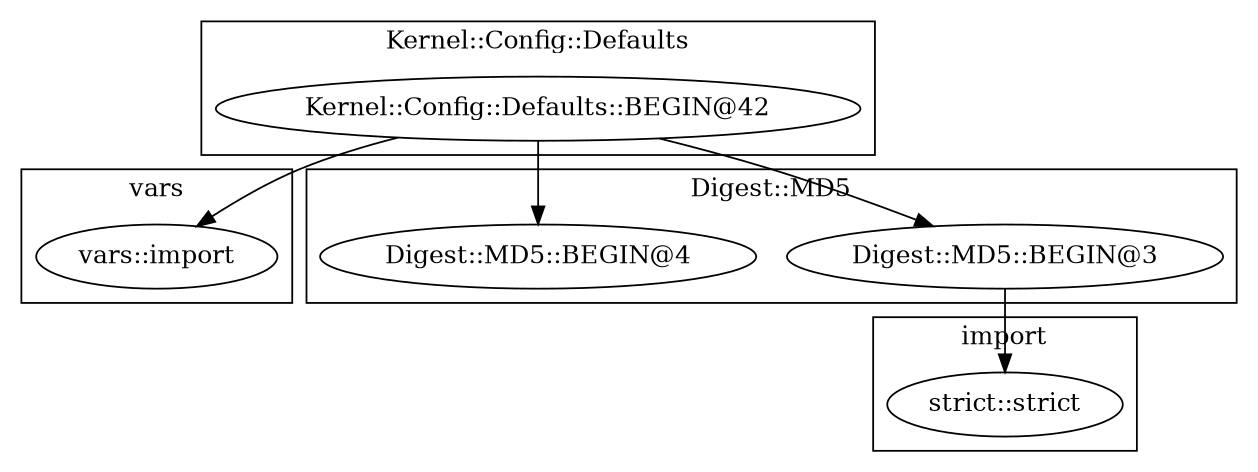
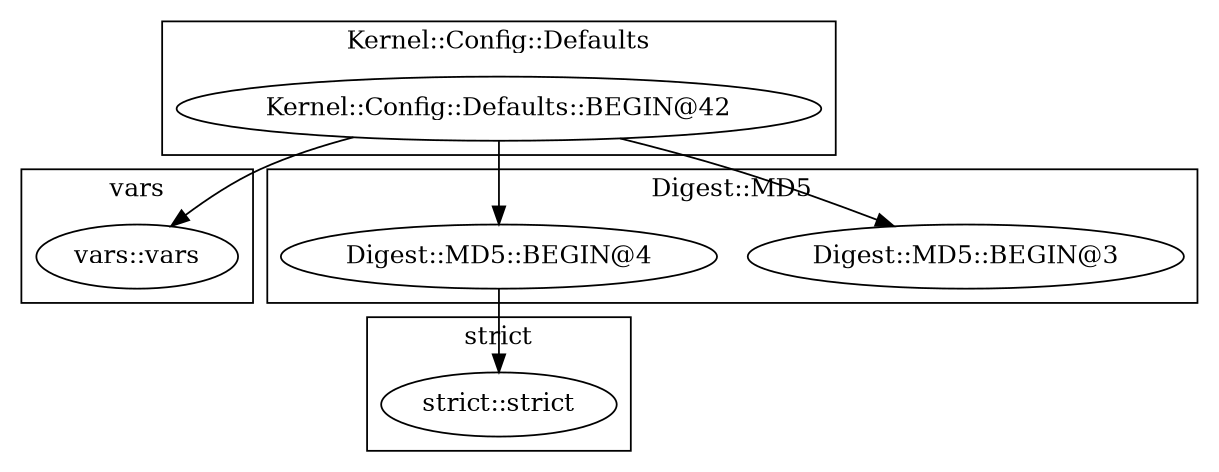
(157, 257) -> (137, 257)
(1005, 328) -> (499, 328)
(1005, 338) -> (499, 338)
